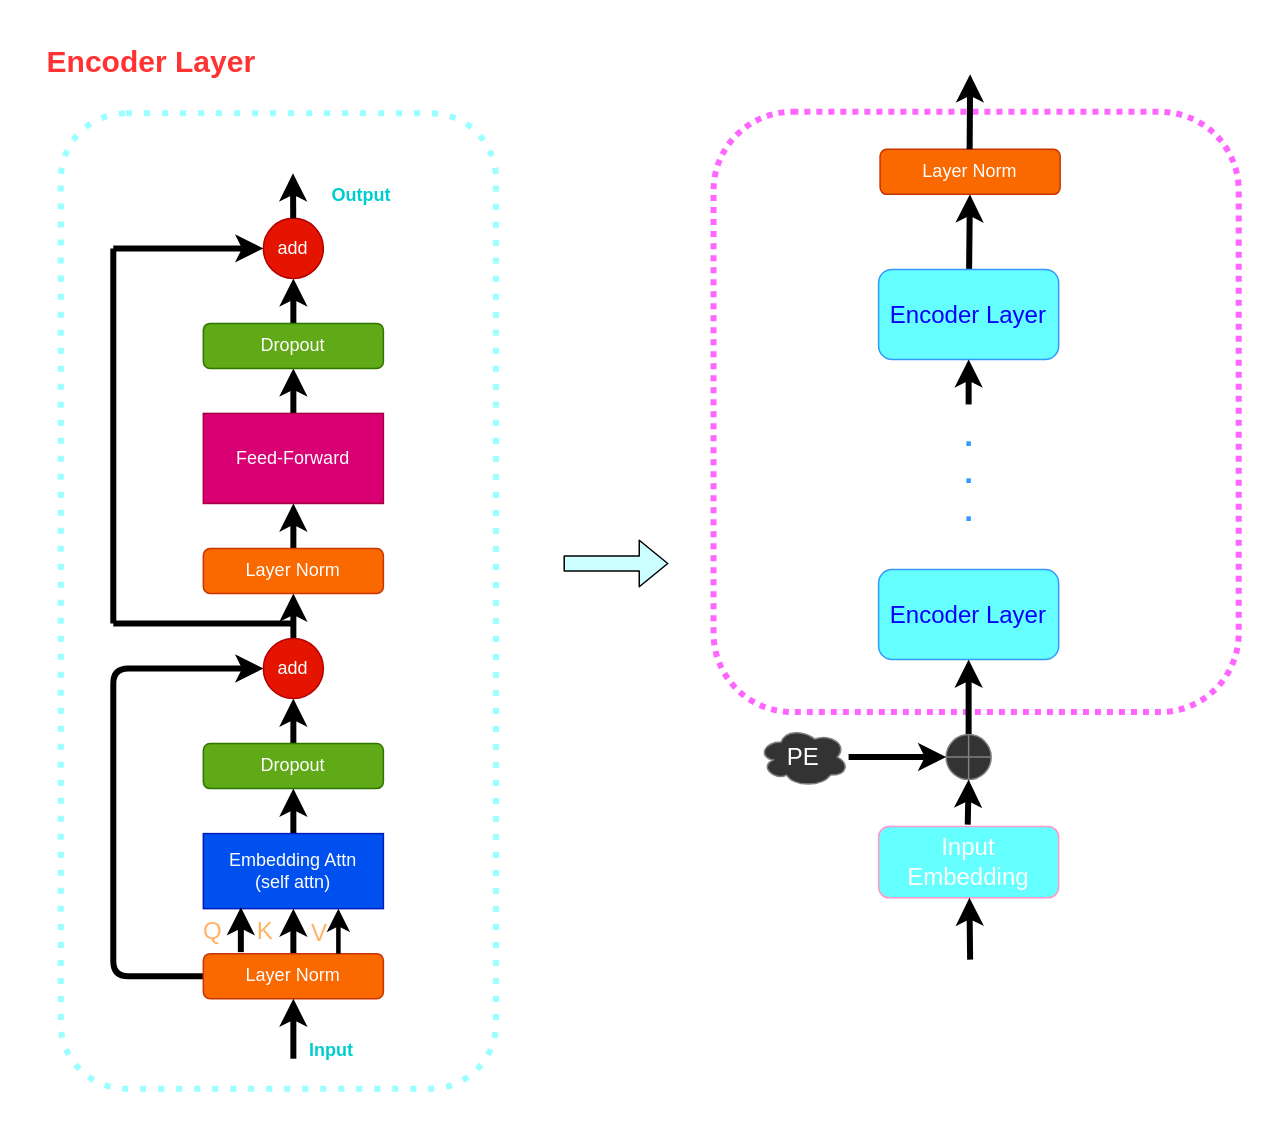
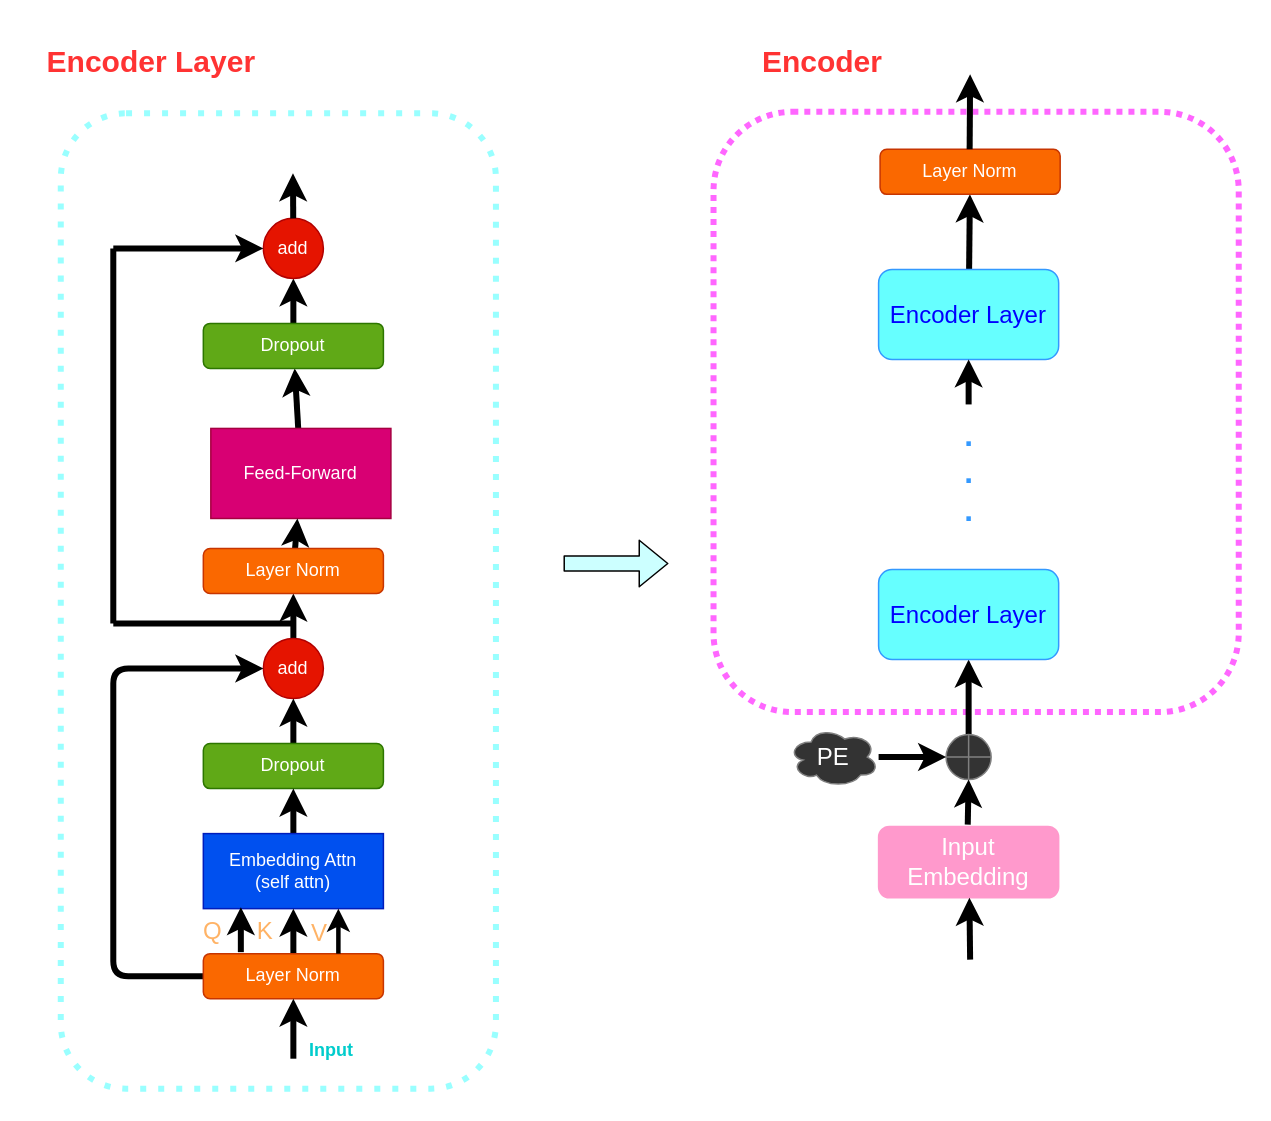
none -> (826, 61)
(361, 196) -> none
(293, 458) -> (301, 473)
(803, 757) -> (833, 757)
(968, 862) -> (968, 862)
